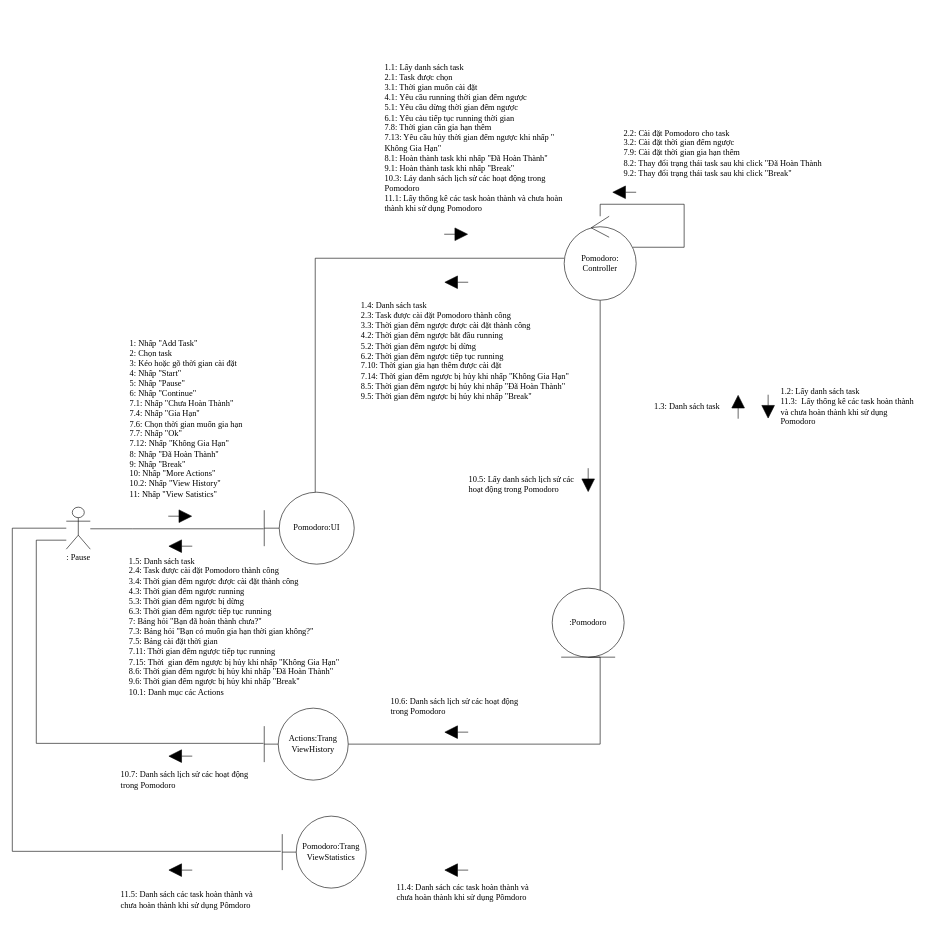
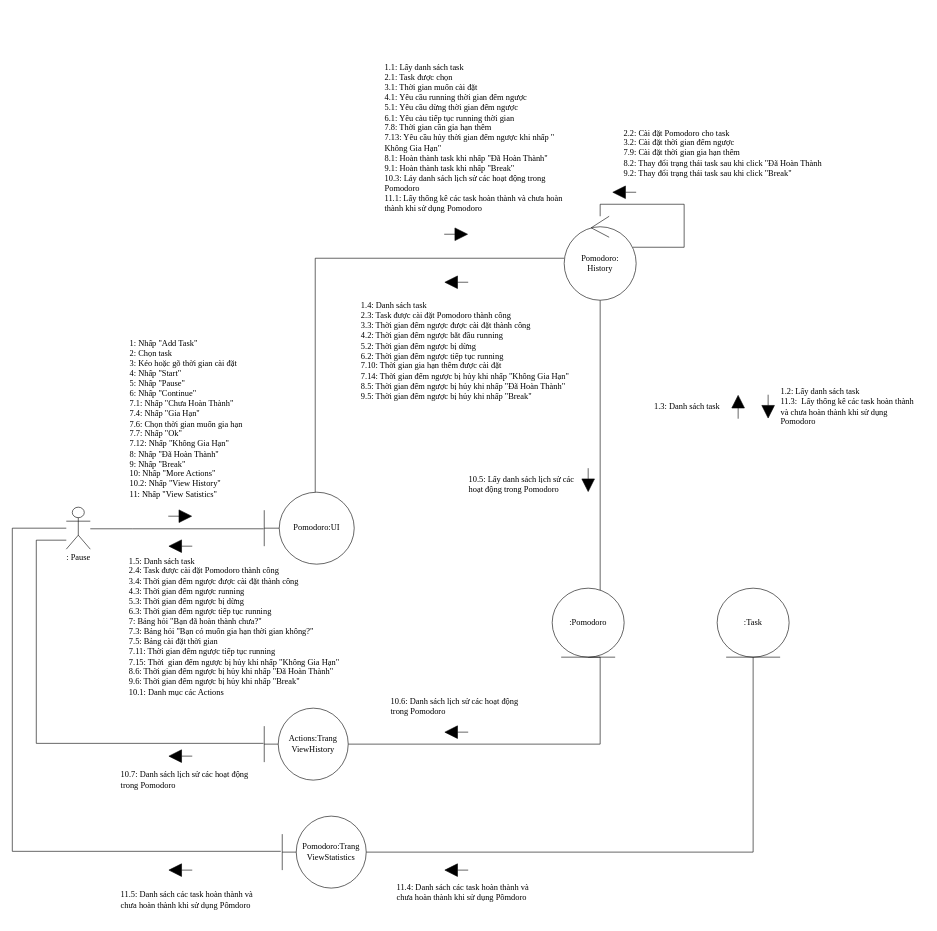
(600, 264) -> (600, 264)
none -> (753, 623)
none -> (656, 852)
